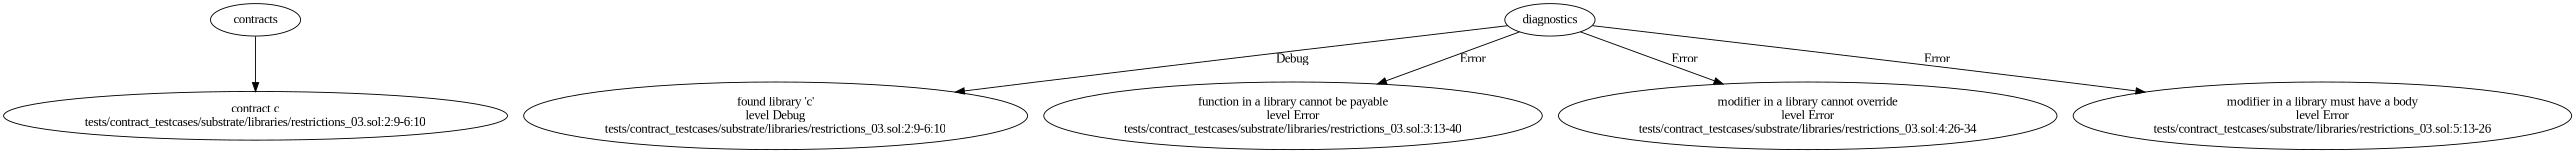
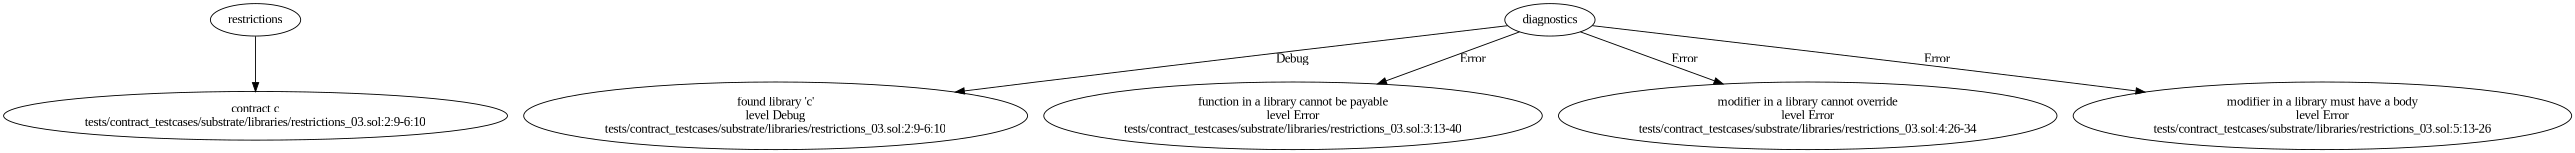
(256, 20) -> (256, 20)
